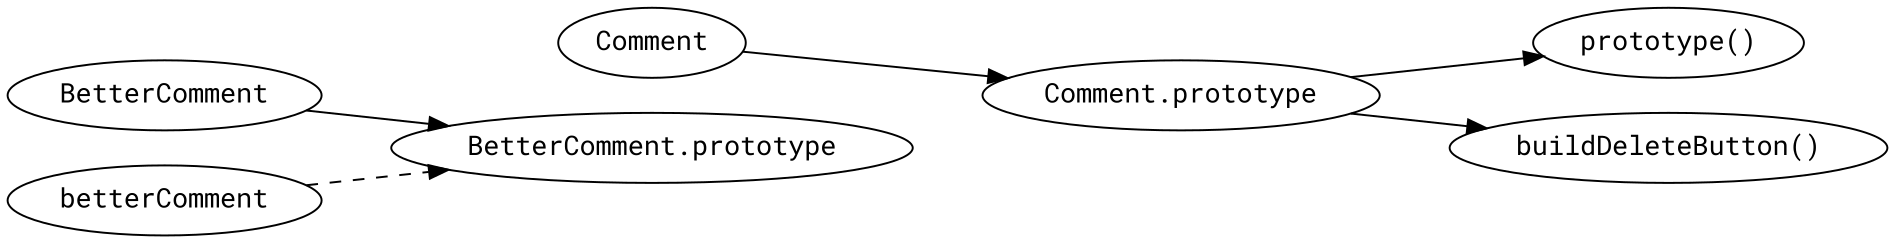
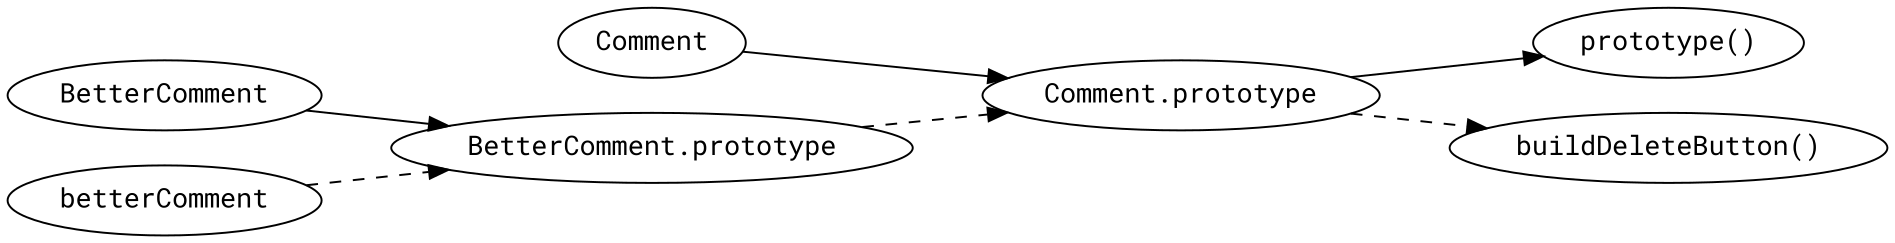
(1409, 120) -> (1409, 120)
none -> (925, 121)
